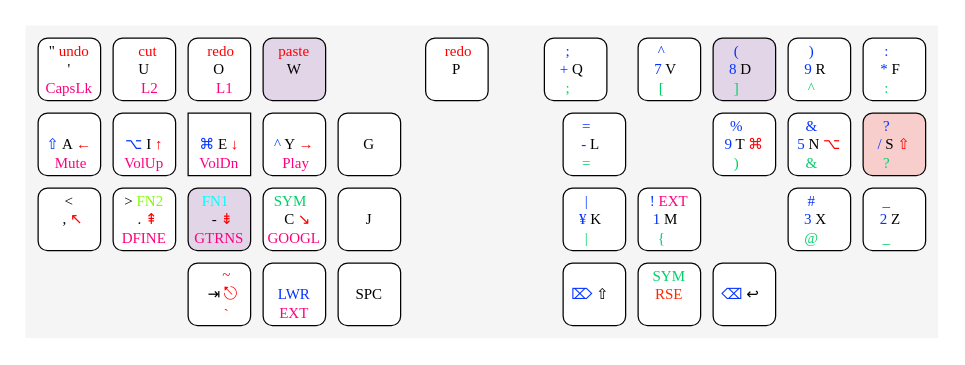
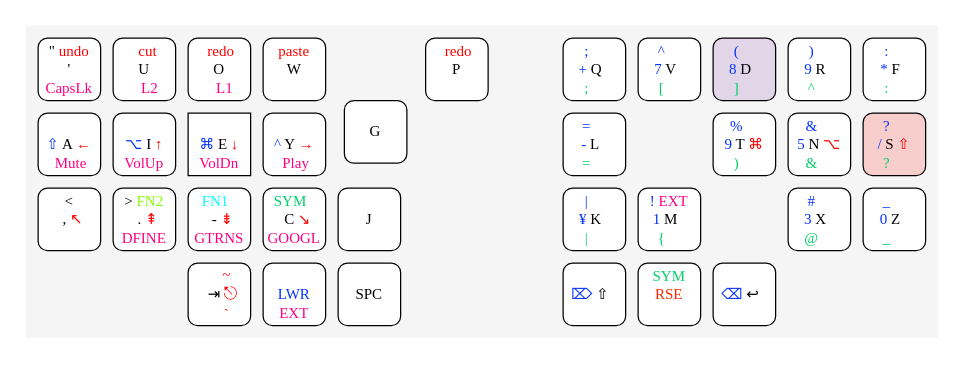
(294, 69) -> (294, 69)
(576, 69) -> (594, 69)
(369, 144) -> (376, 132)
(219, 219) -> (219, 219)
(894, 219) -> (894, 219)
